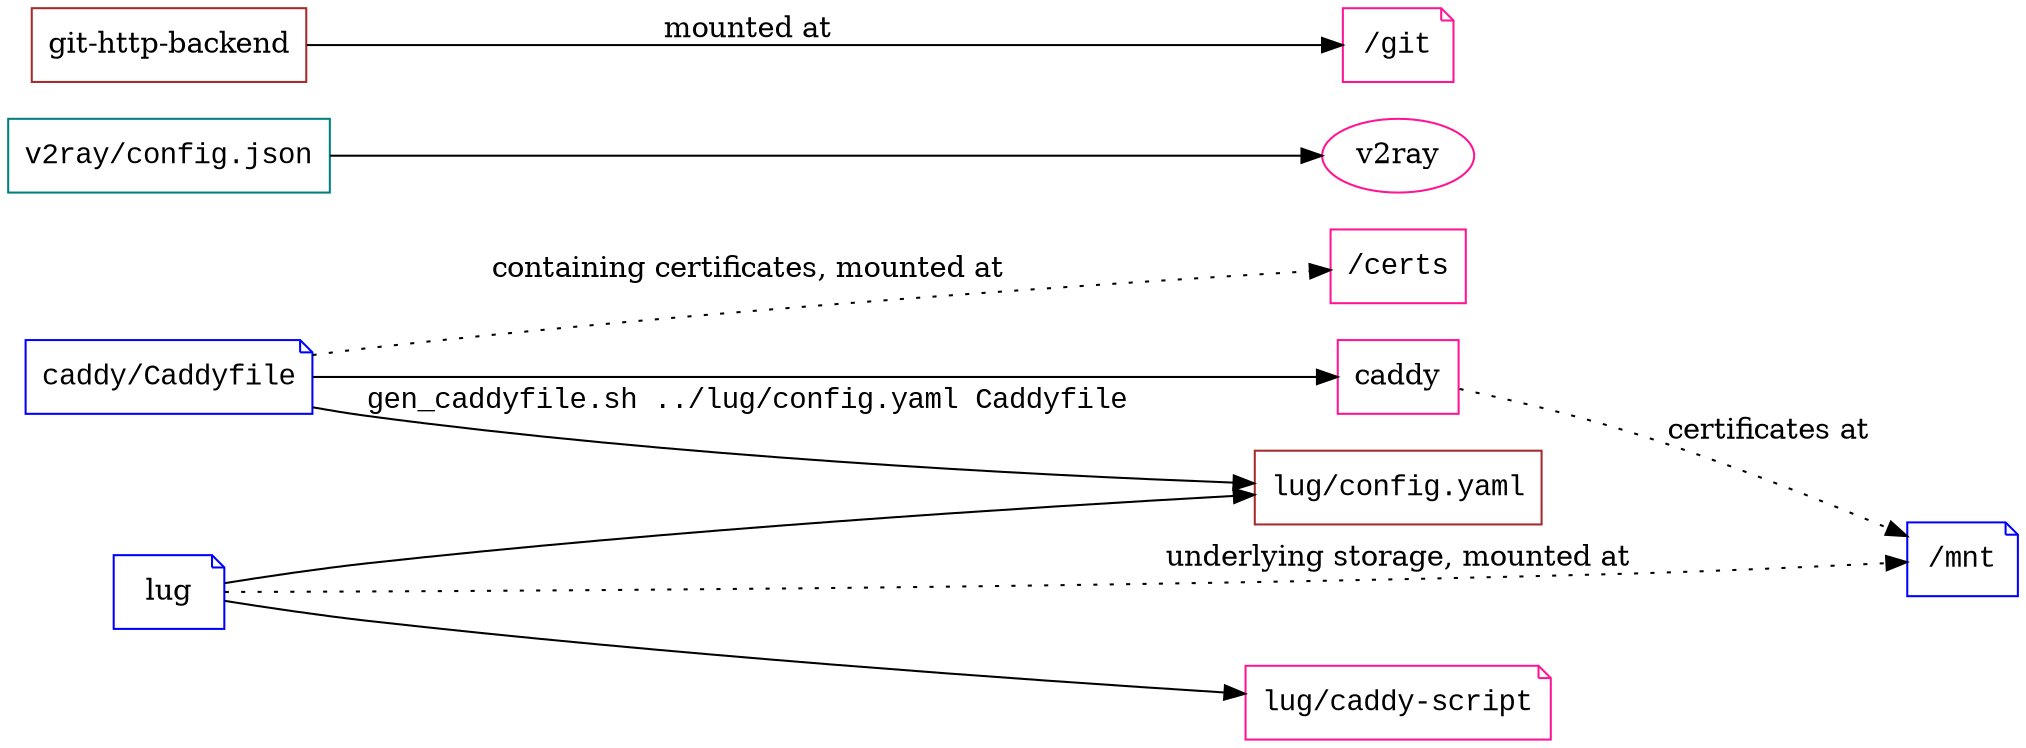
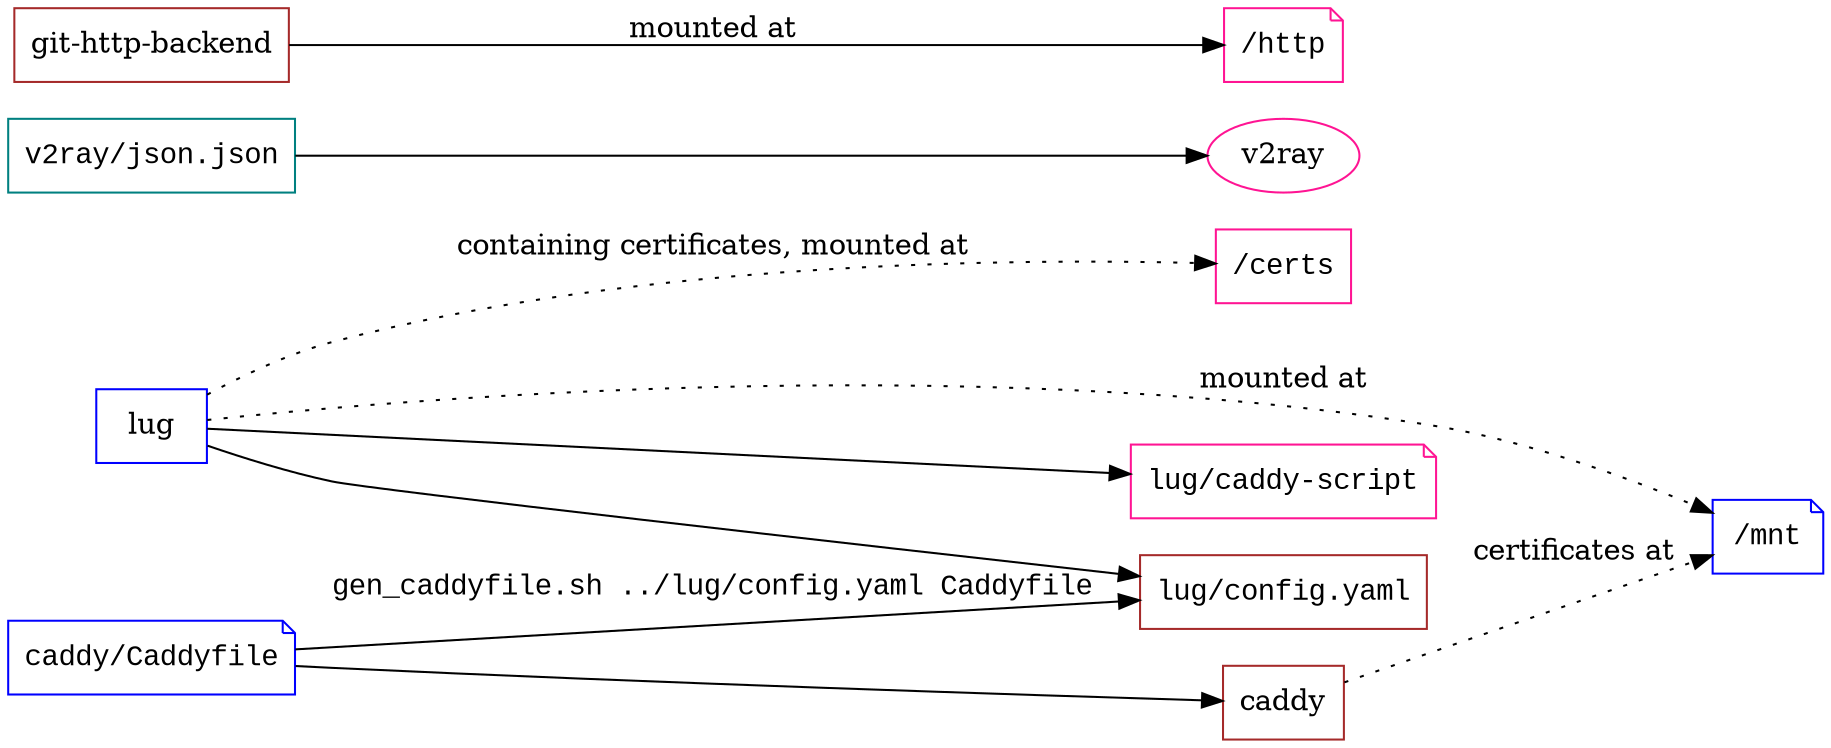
(1398, 45) -> (1283, 45)
(169, 156) -> (152, 156)
(810, 306) -> (693, 280)
(1398, 377) -> (1283, 703)
(1398, 558) -> (1283, 380)
(169, 592) -> (152, 426)
